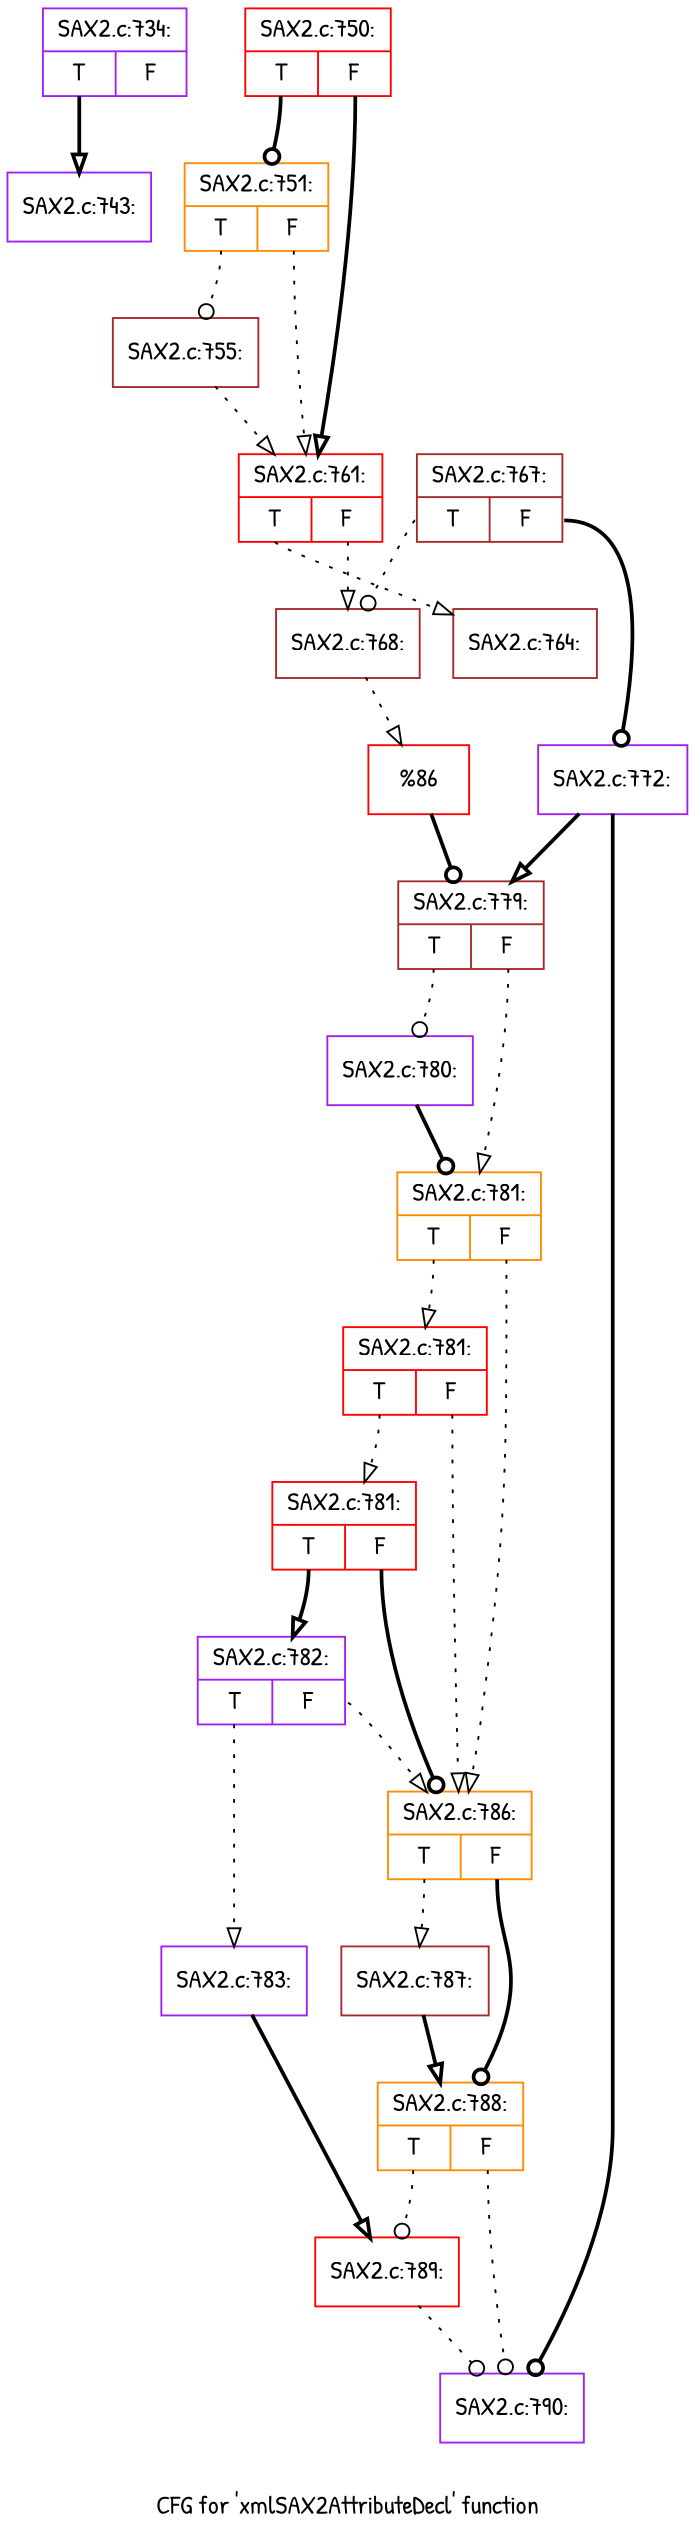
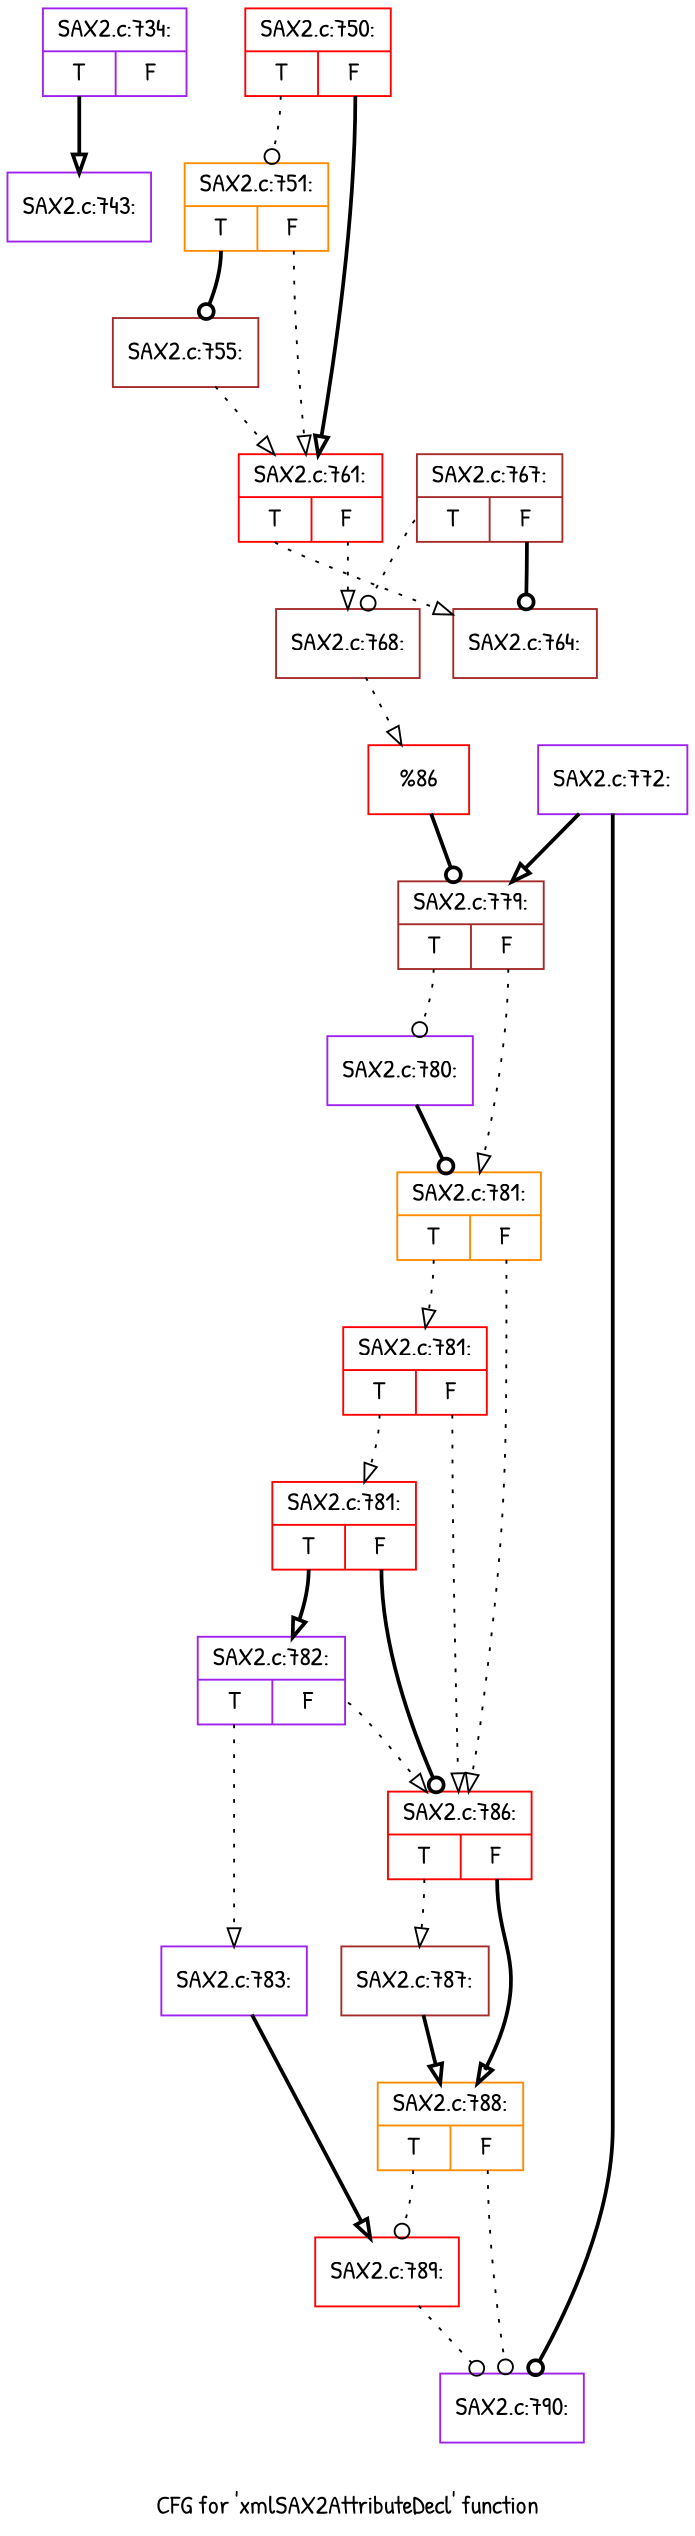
(279, 123) -> (279, 123)
(218, 278) -> (218, 278)
(631, 609) -> (527, 568)
(460, 1835) -> (460, 1835)
(511, 1976) -> (511, 1976)
